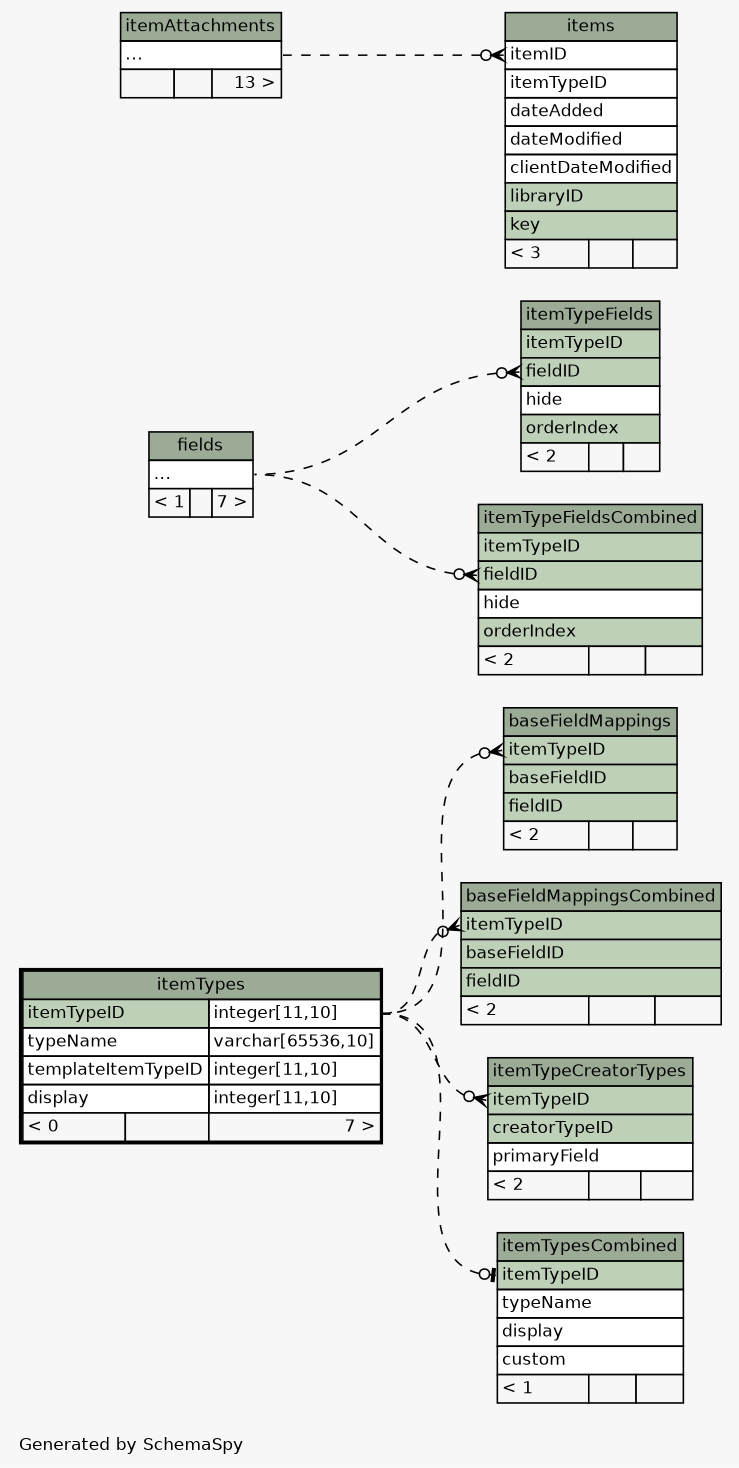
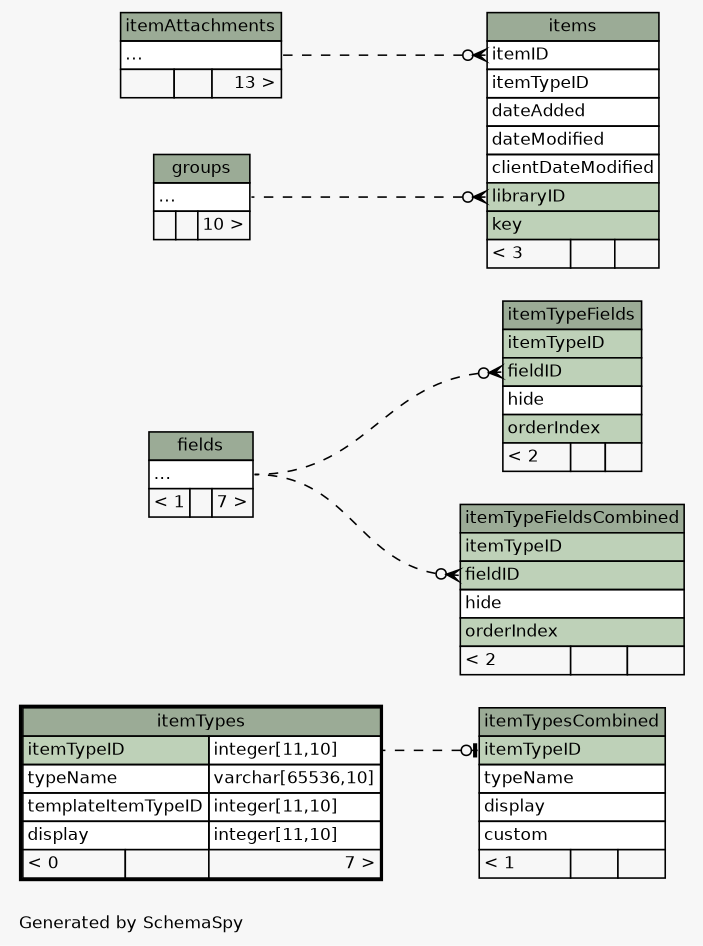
none -> (201, 197)
(590, 779) -> none
(590, 954) -> none
(590, 1129) -> none
